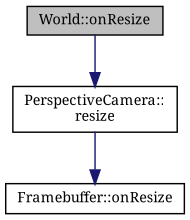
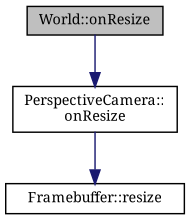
(95, 109) -> (95, 109)
(95, 199) -> (95, 199)
